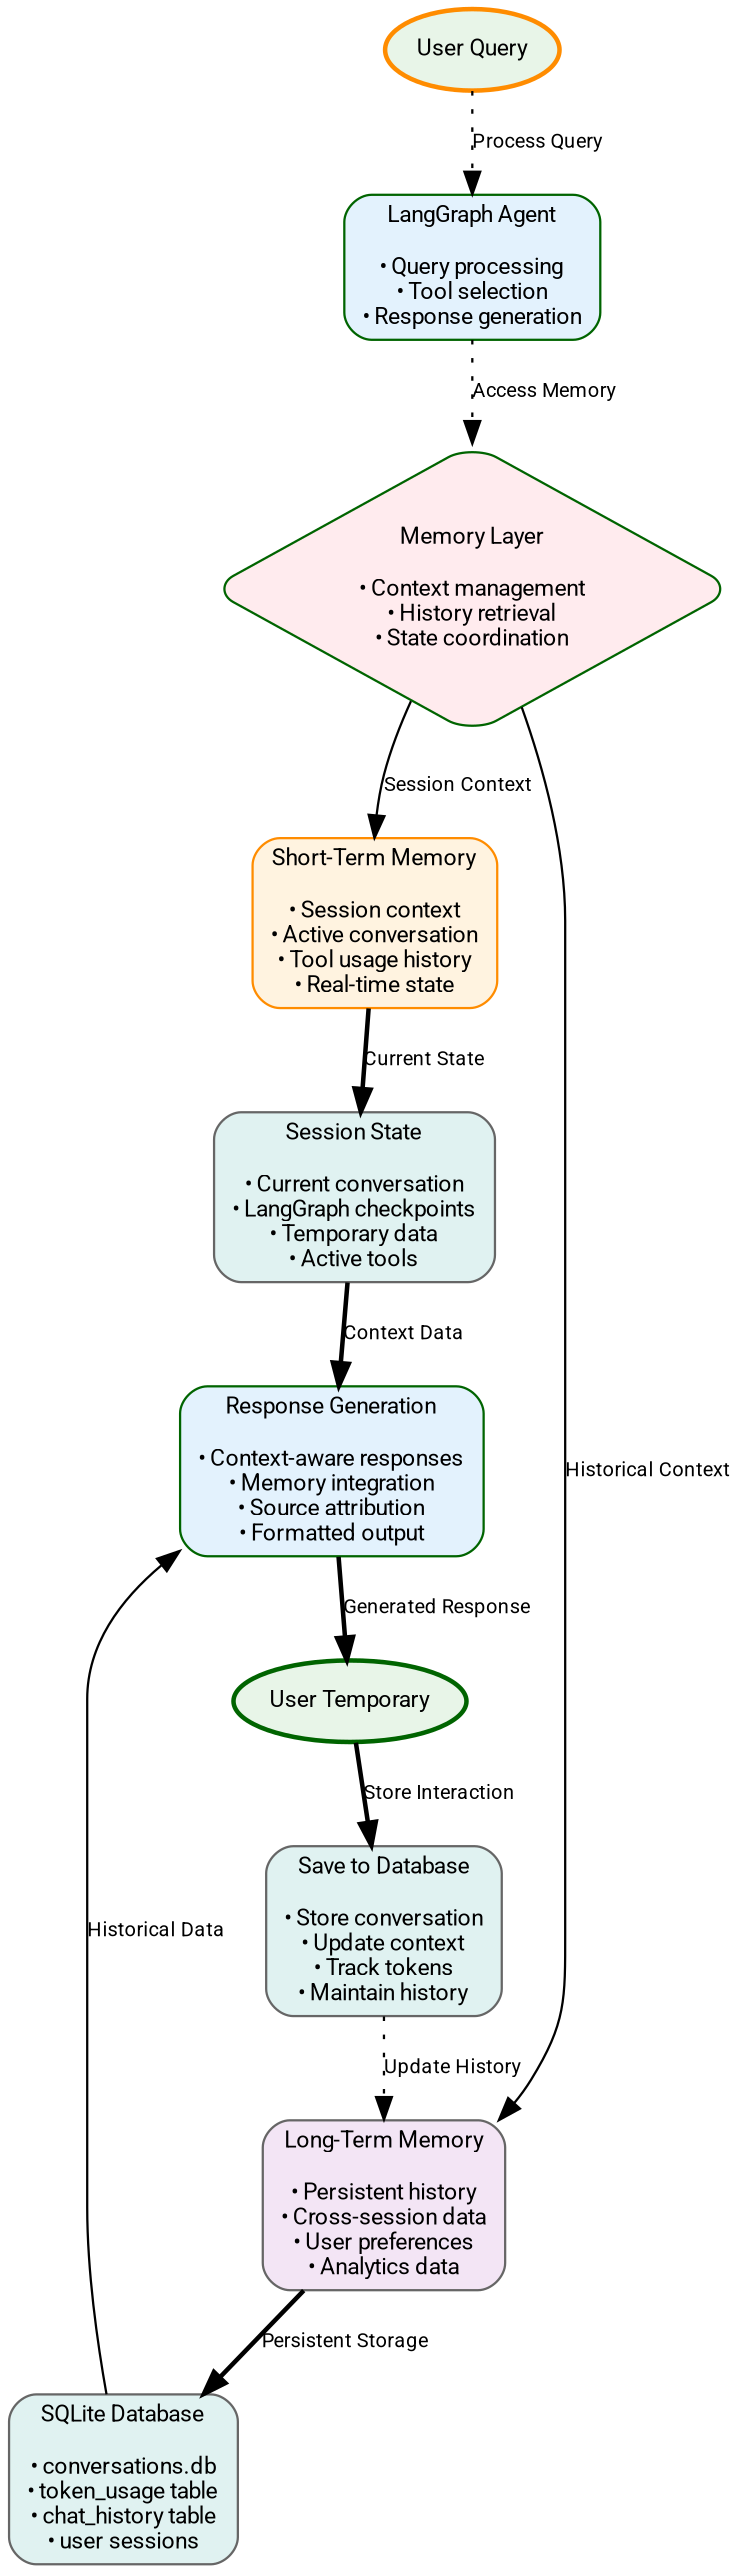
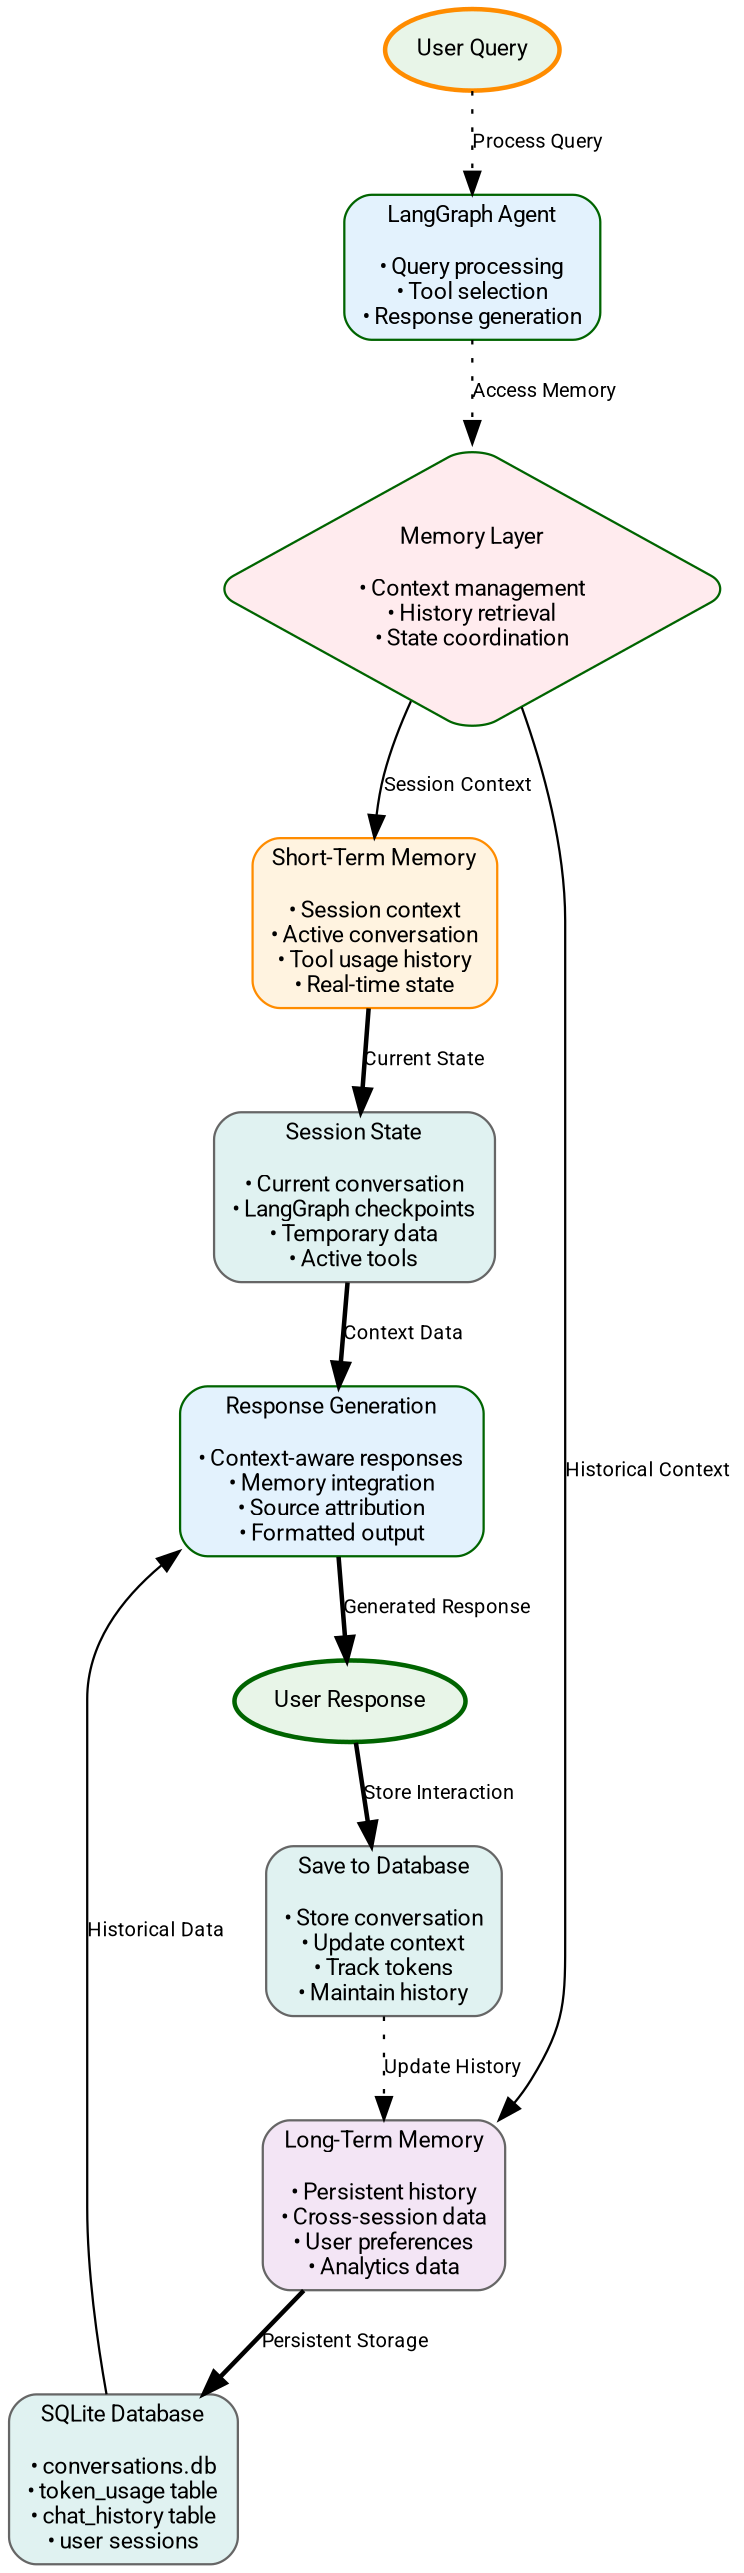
(350, 1701) -> (350, 1701)
